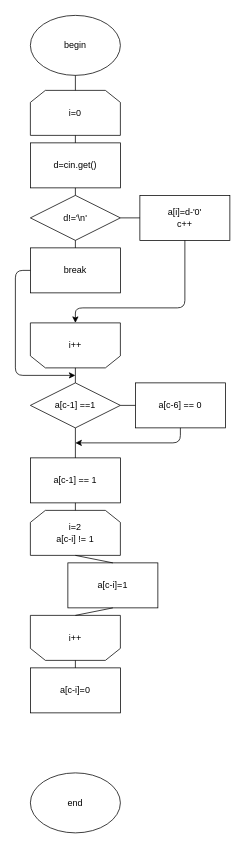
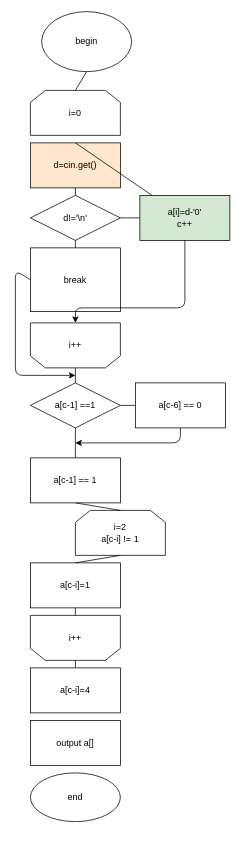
(75, 45) -> (87, 42)
(75, 140) -> (114, 169)
(75, 165) -> (75, 165)
(185, 218) -> (185, 218)
(75, 270) -> (75, 280)
(75, 533) -> (120, 533)
(113, 585) -> (75, 585)
(75, 690) -> (75, 690)
none -> (75, 743)
(75, 803) -> (75, 797)
